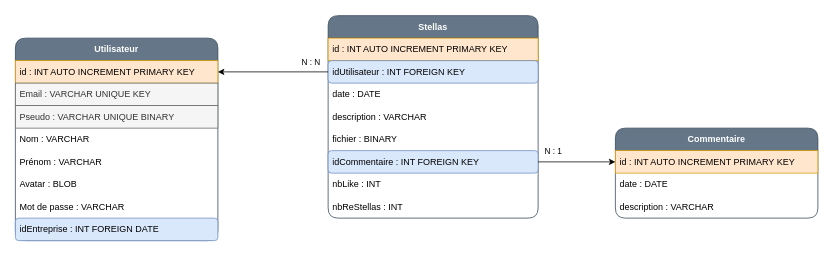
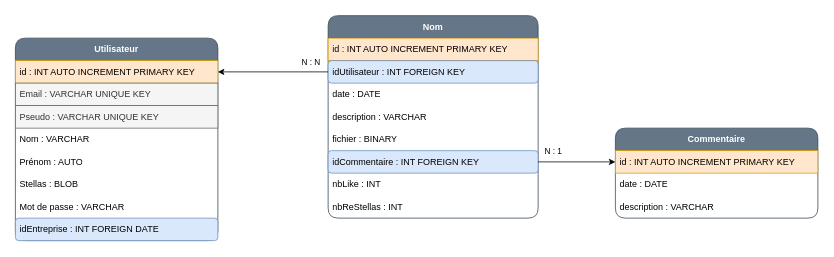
(433, 27) -> (433, 27)
(90, 117) -> (82, 117)
(57, 162) -> (49, 162)
(49, 184) -> (49, 184)
